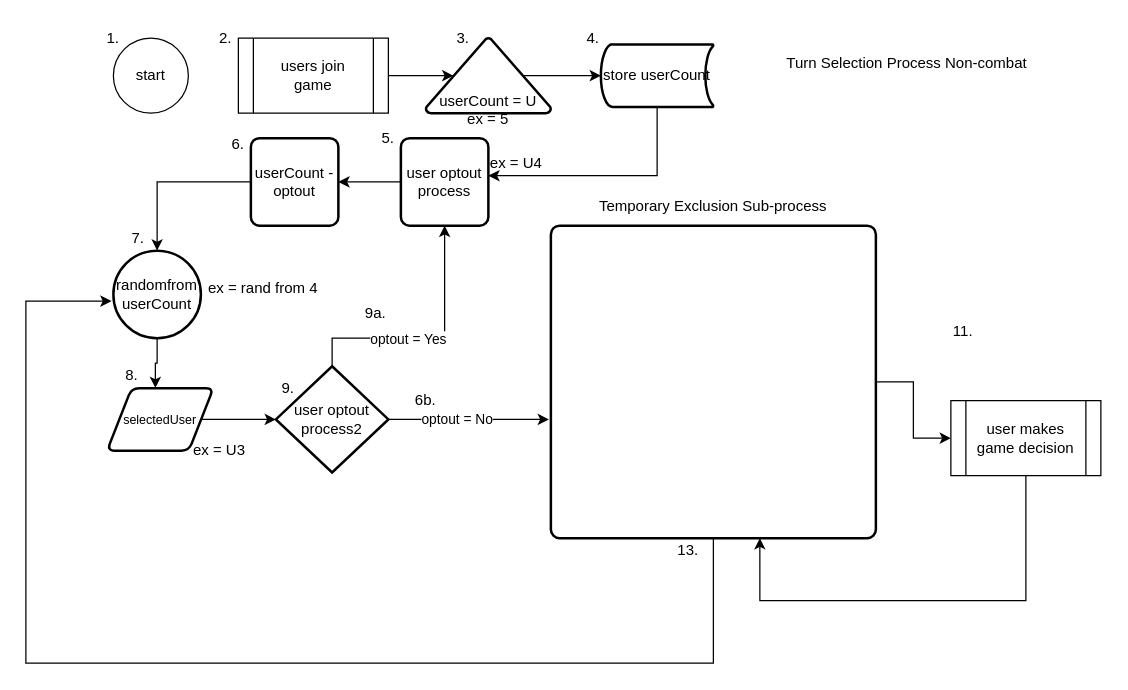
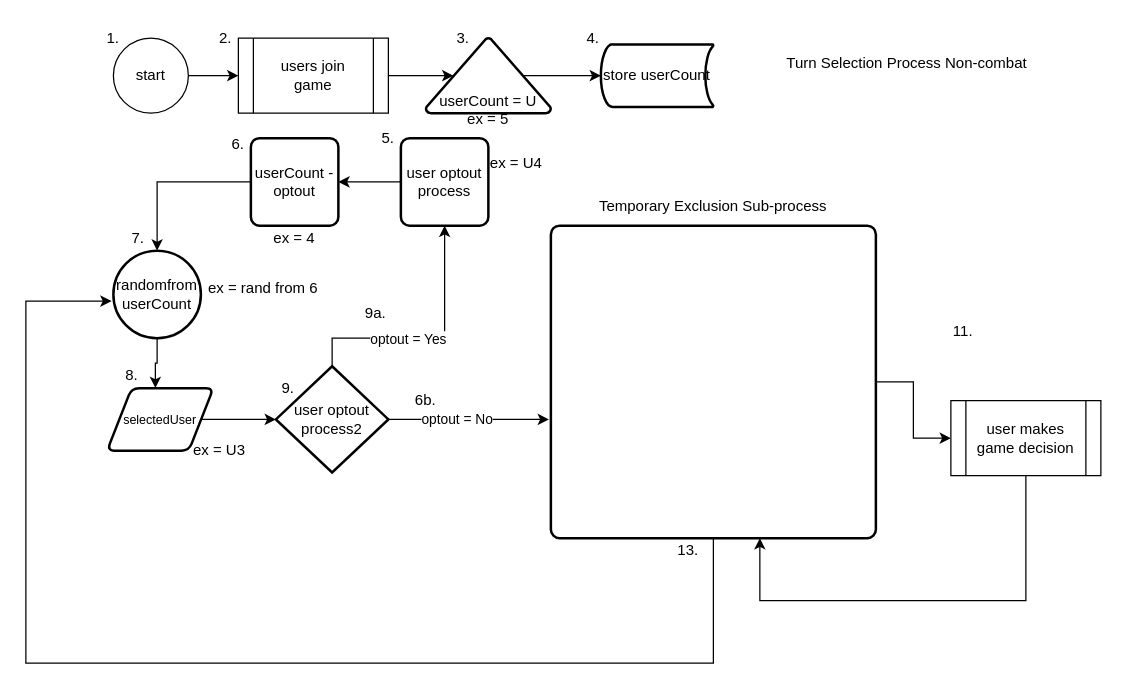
none -> (209, 76)
(611, 176) -> none
none -> (294, 238)
(263, 288) -> (263, 288)
